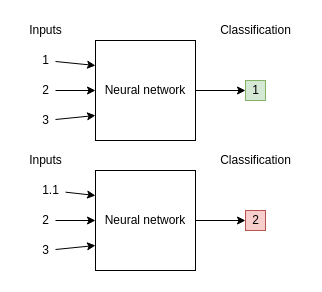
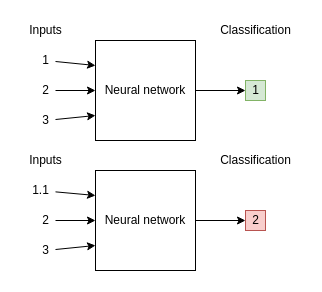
(51, 191) -> (41, 191)
